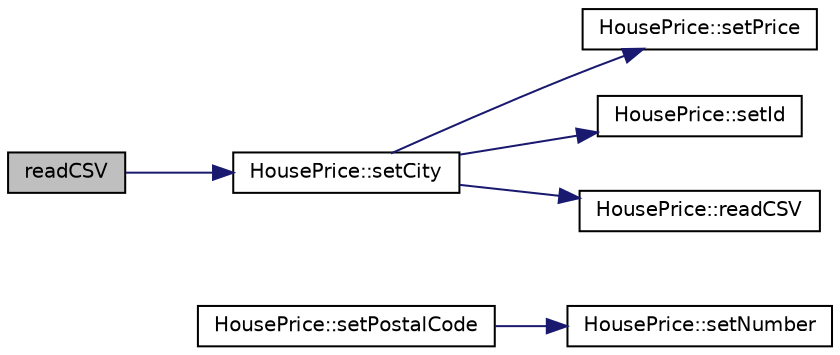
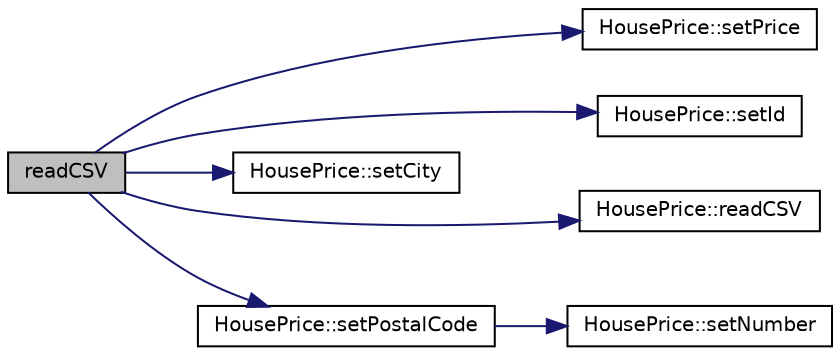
(507, 103) -> (320, 63)
(519, 145) -> (348, 118)
(510, 190) -> (338, 223)
none -> (163, 255)
